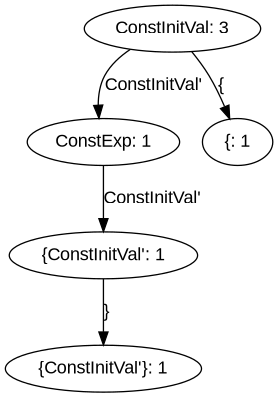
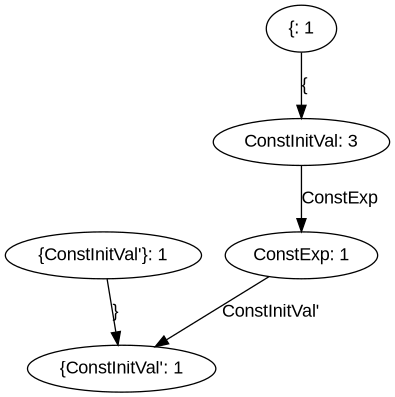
(210, 78) -> (301, 79)
(154, 85) -> (340, 199)
(103, 305) -> (111, 305)
